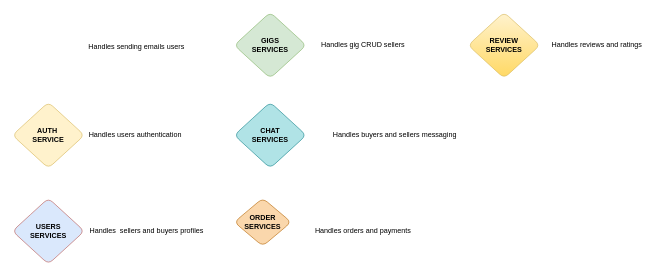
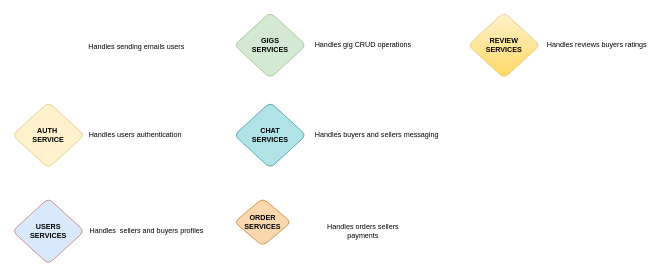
(363, 45) -> (363, 45)
(597, 45) -> (597, 45)
(395, 135) -> (377, 135)
(363, 231) -> (363, 231)
